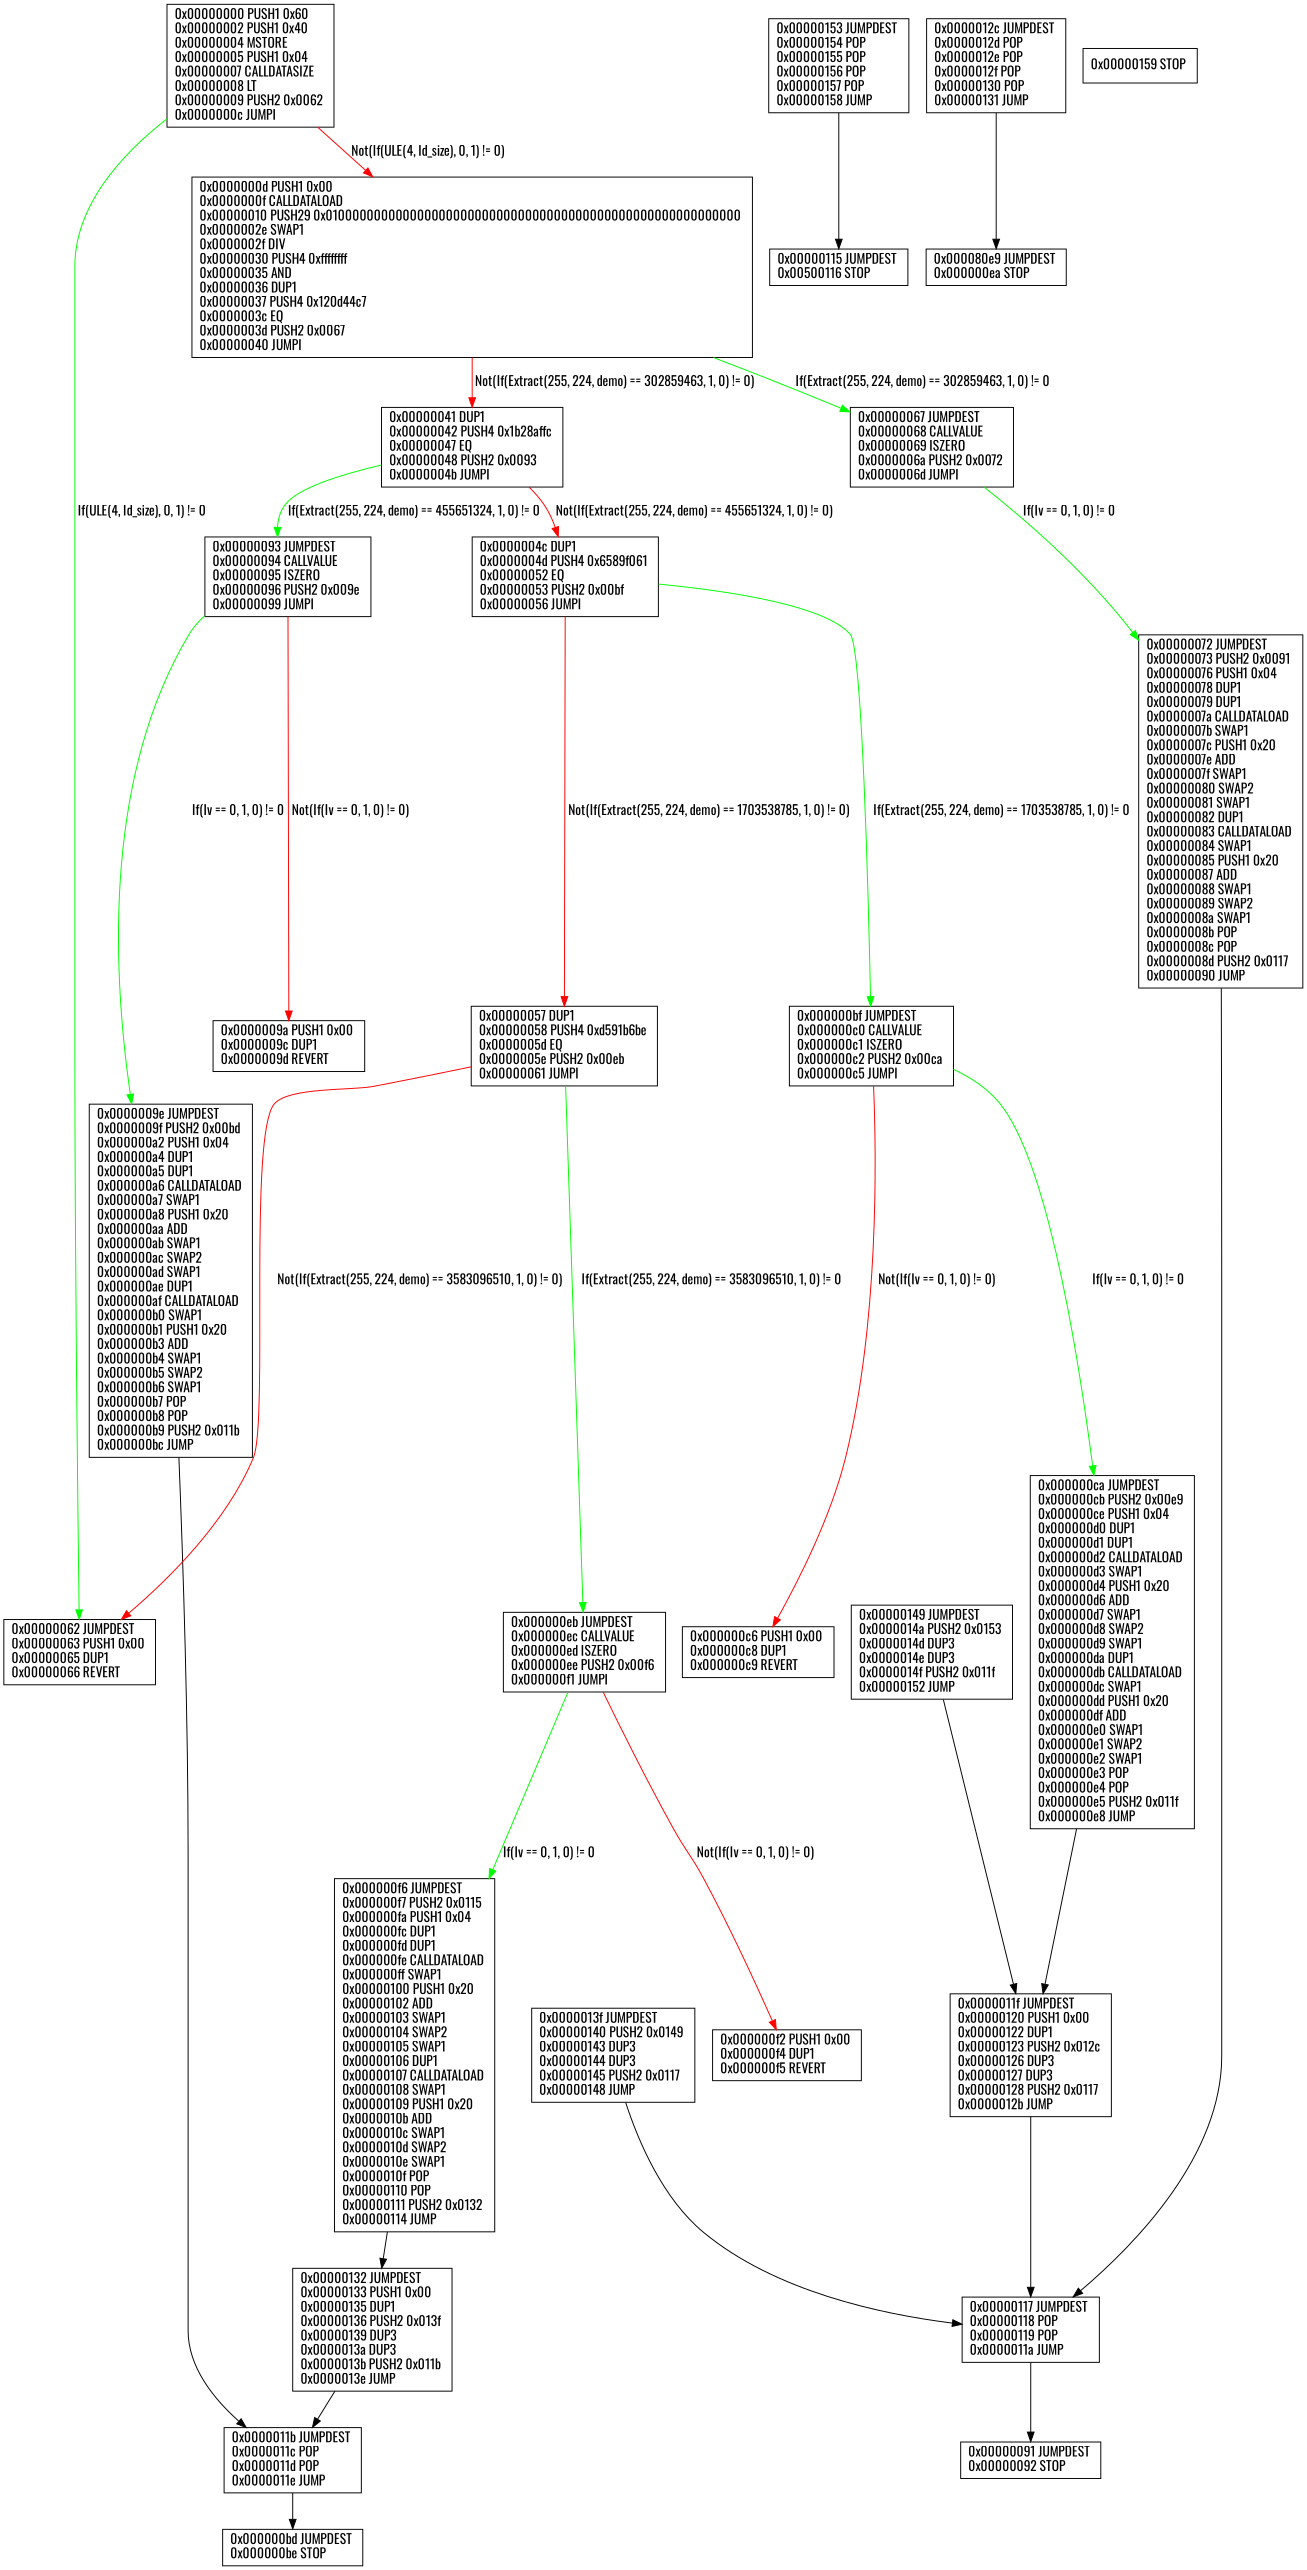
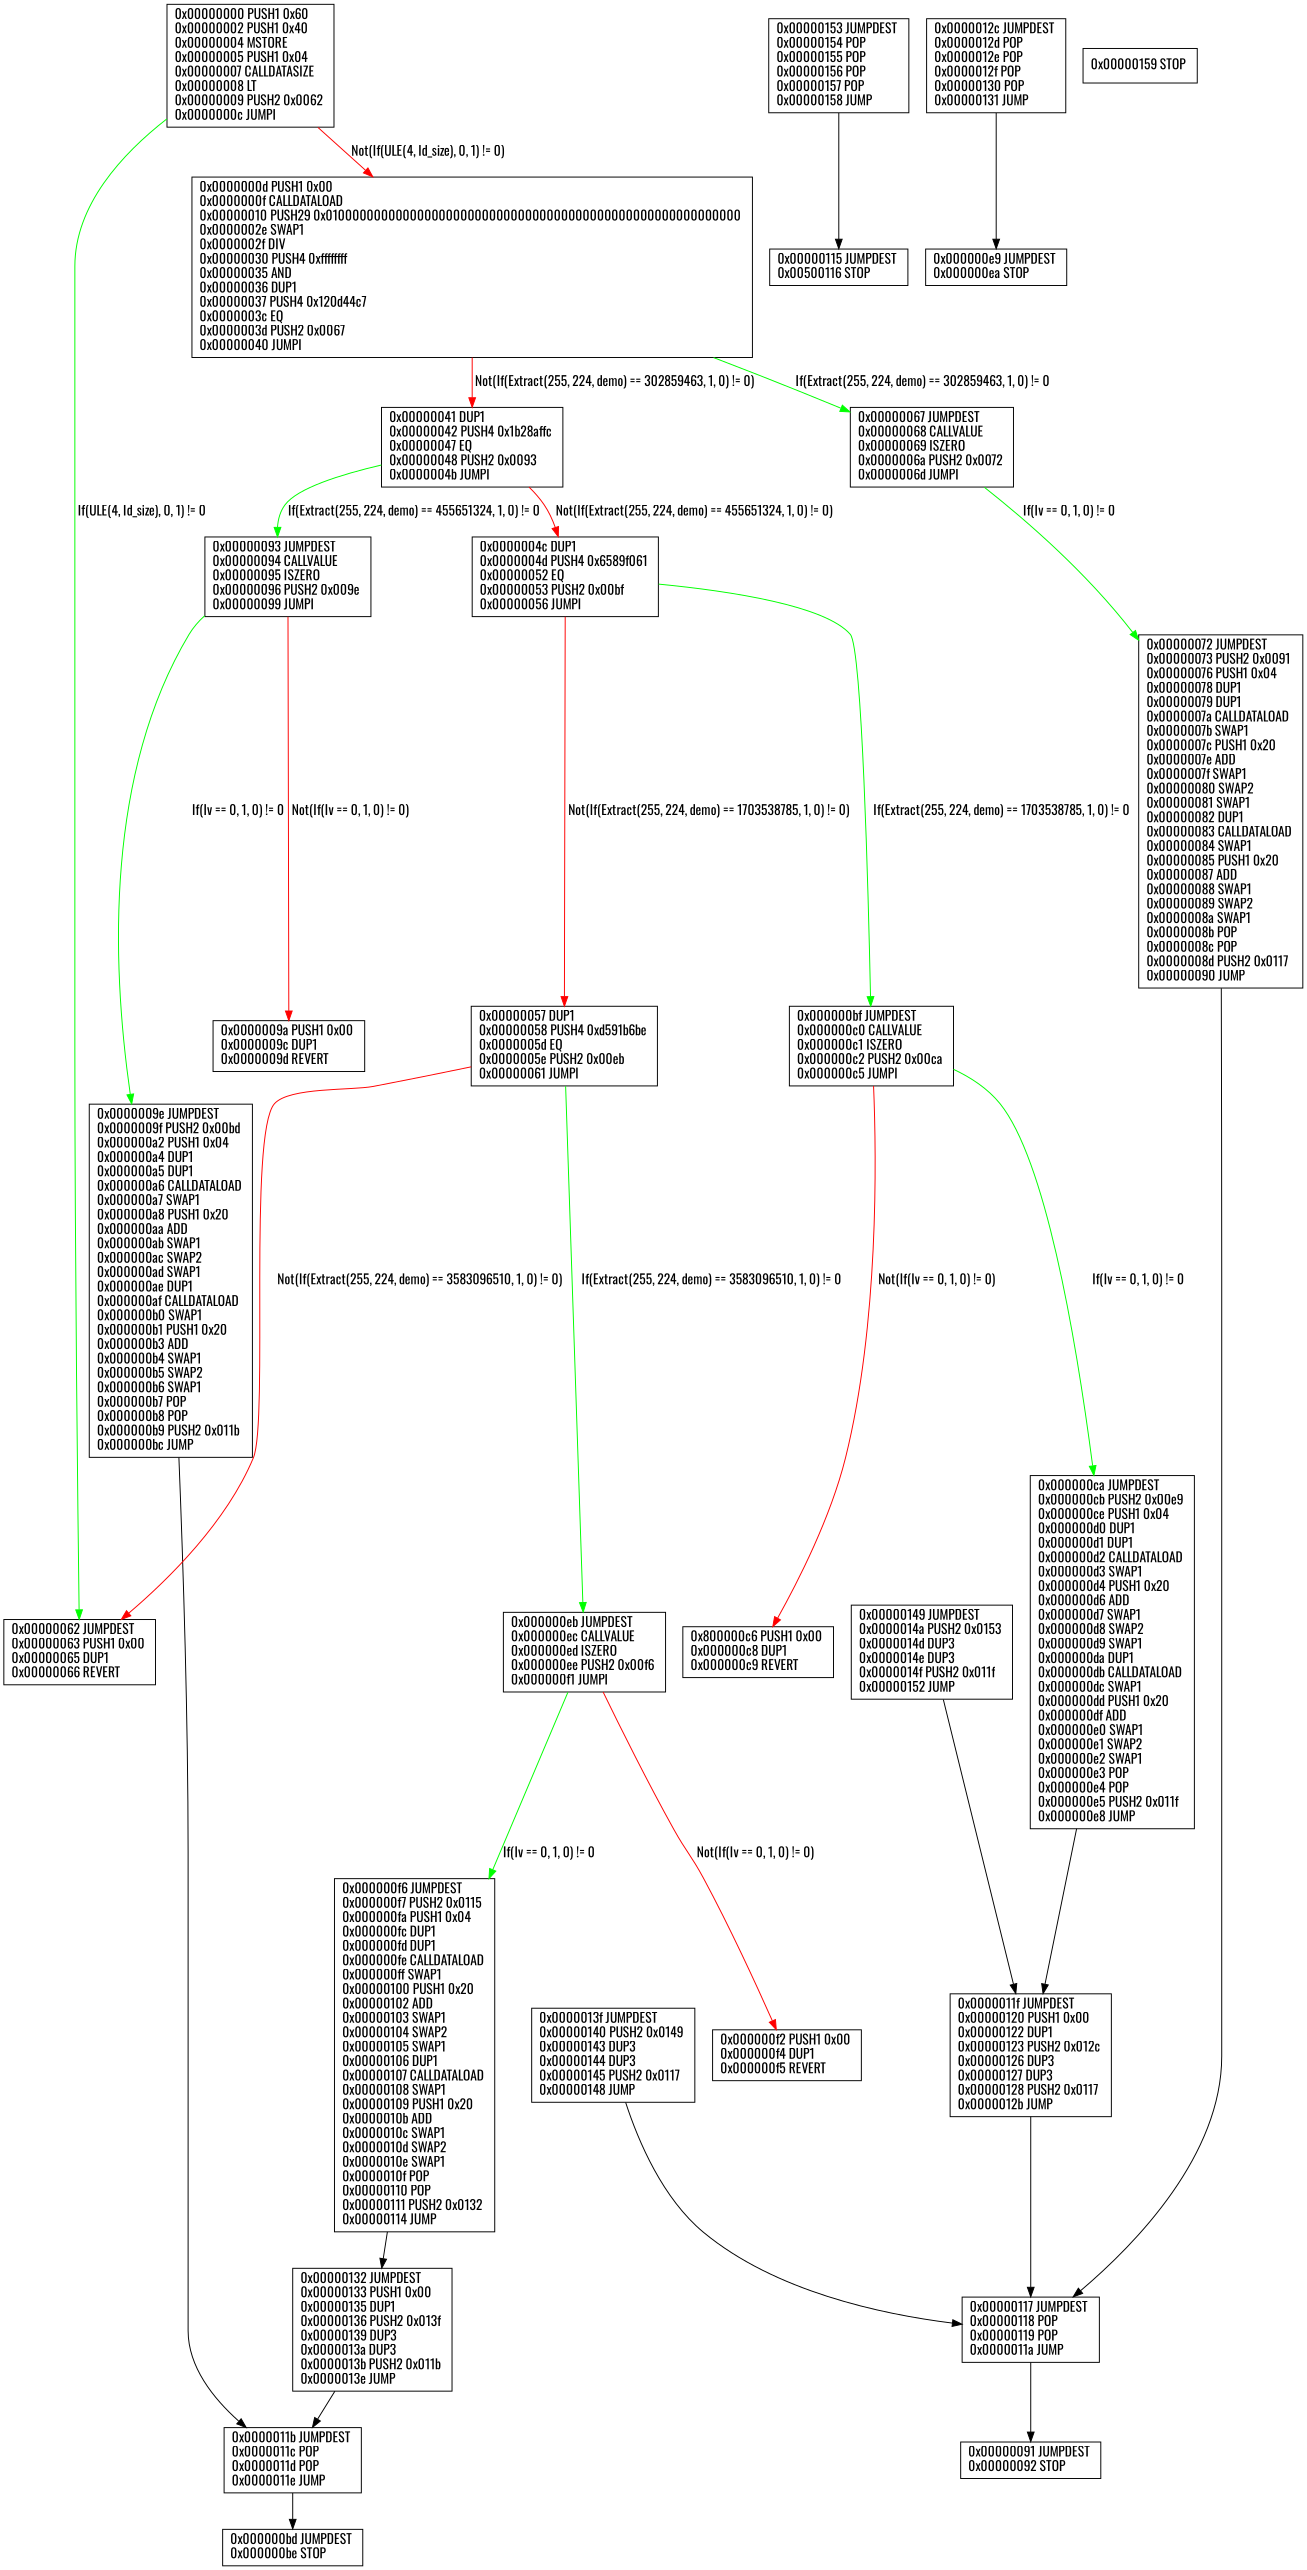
(996, 267) -> (996, 267)
(758, 1652) -> (758, 1652)
